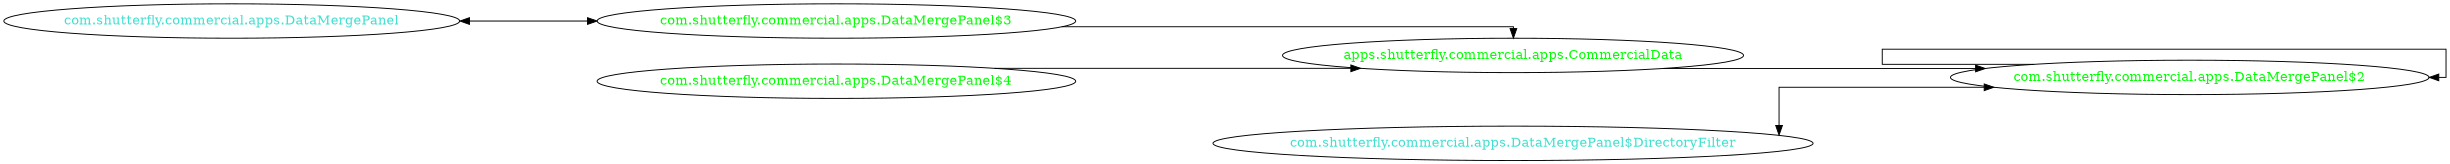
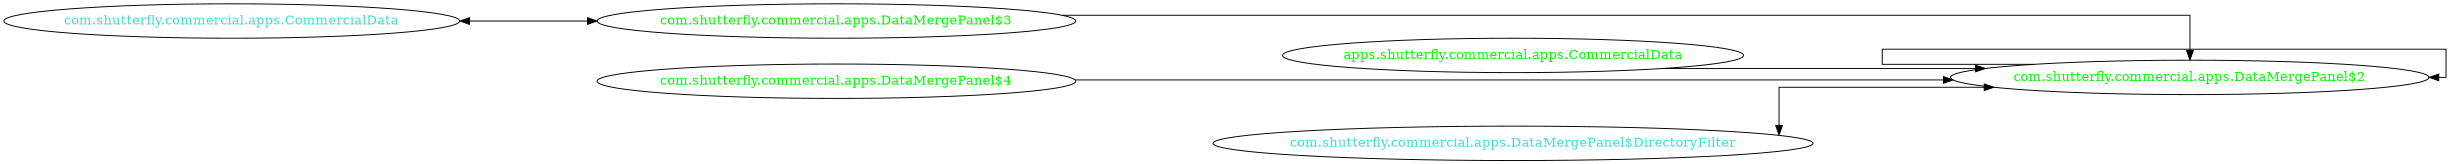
(232, 21) -> (232, 21)
(1288, 27) -> (1644, 15)
(1173, 68) -> (1509, 80)
